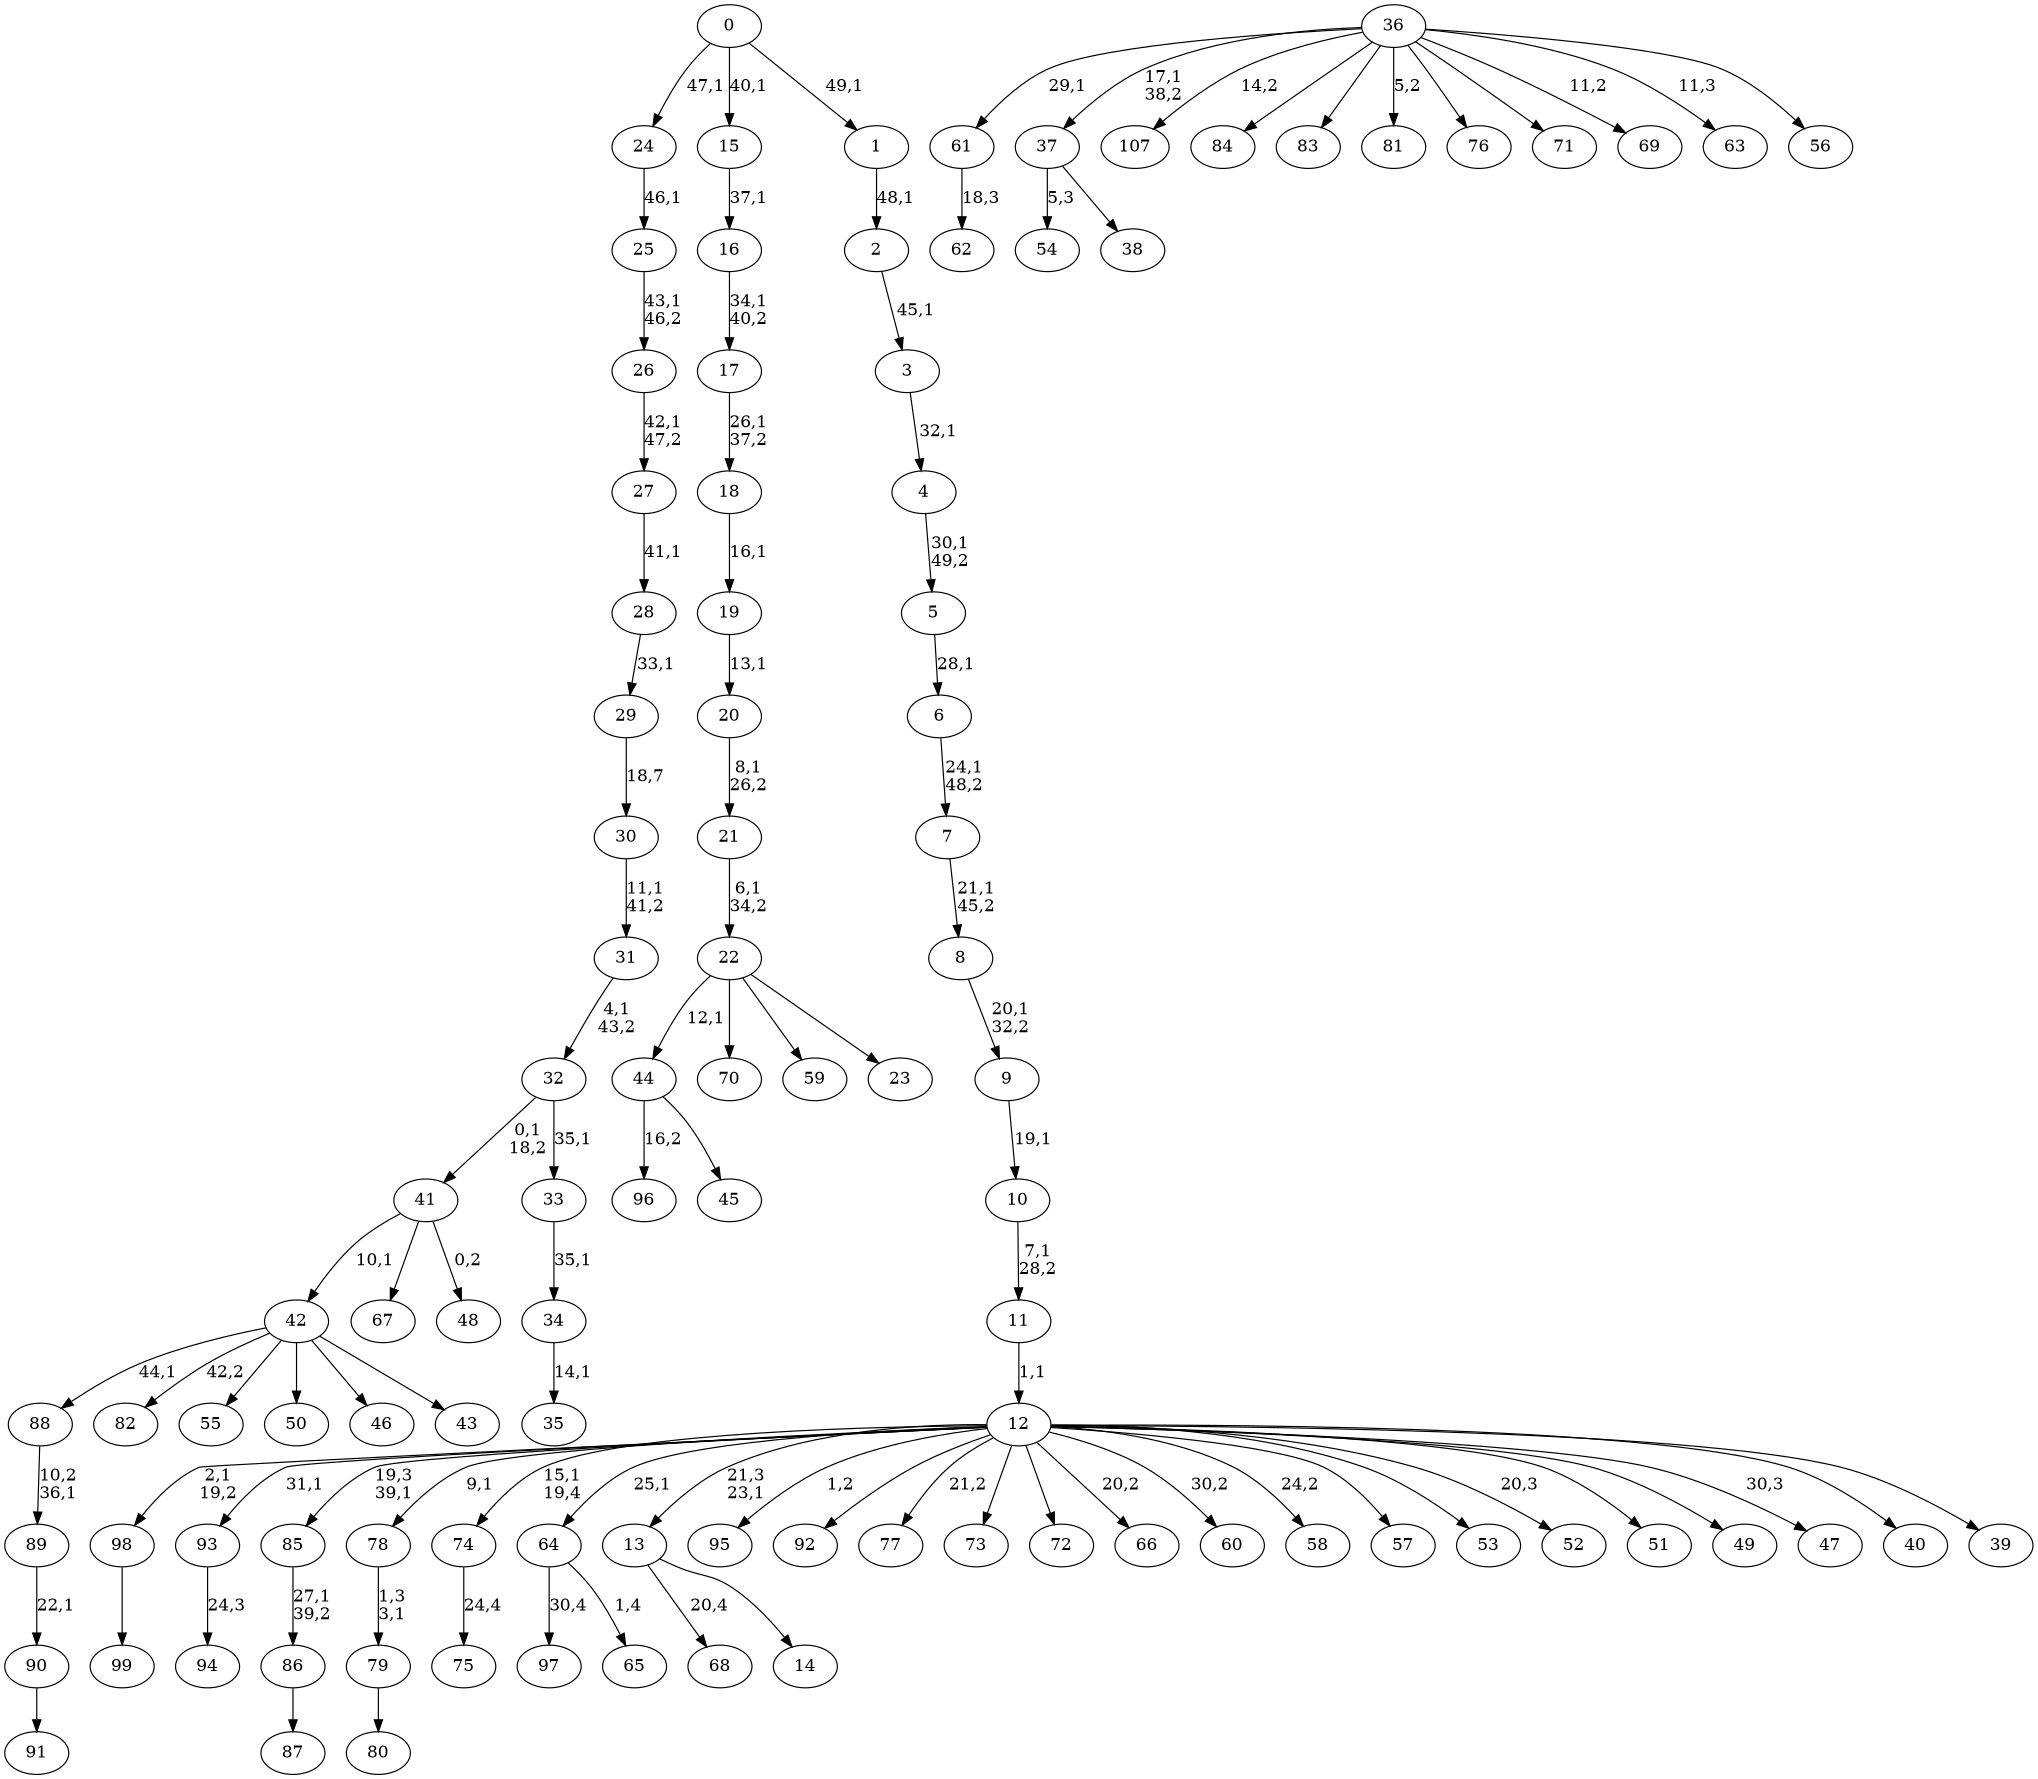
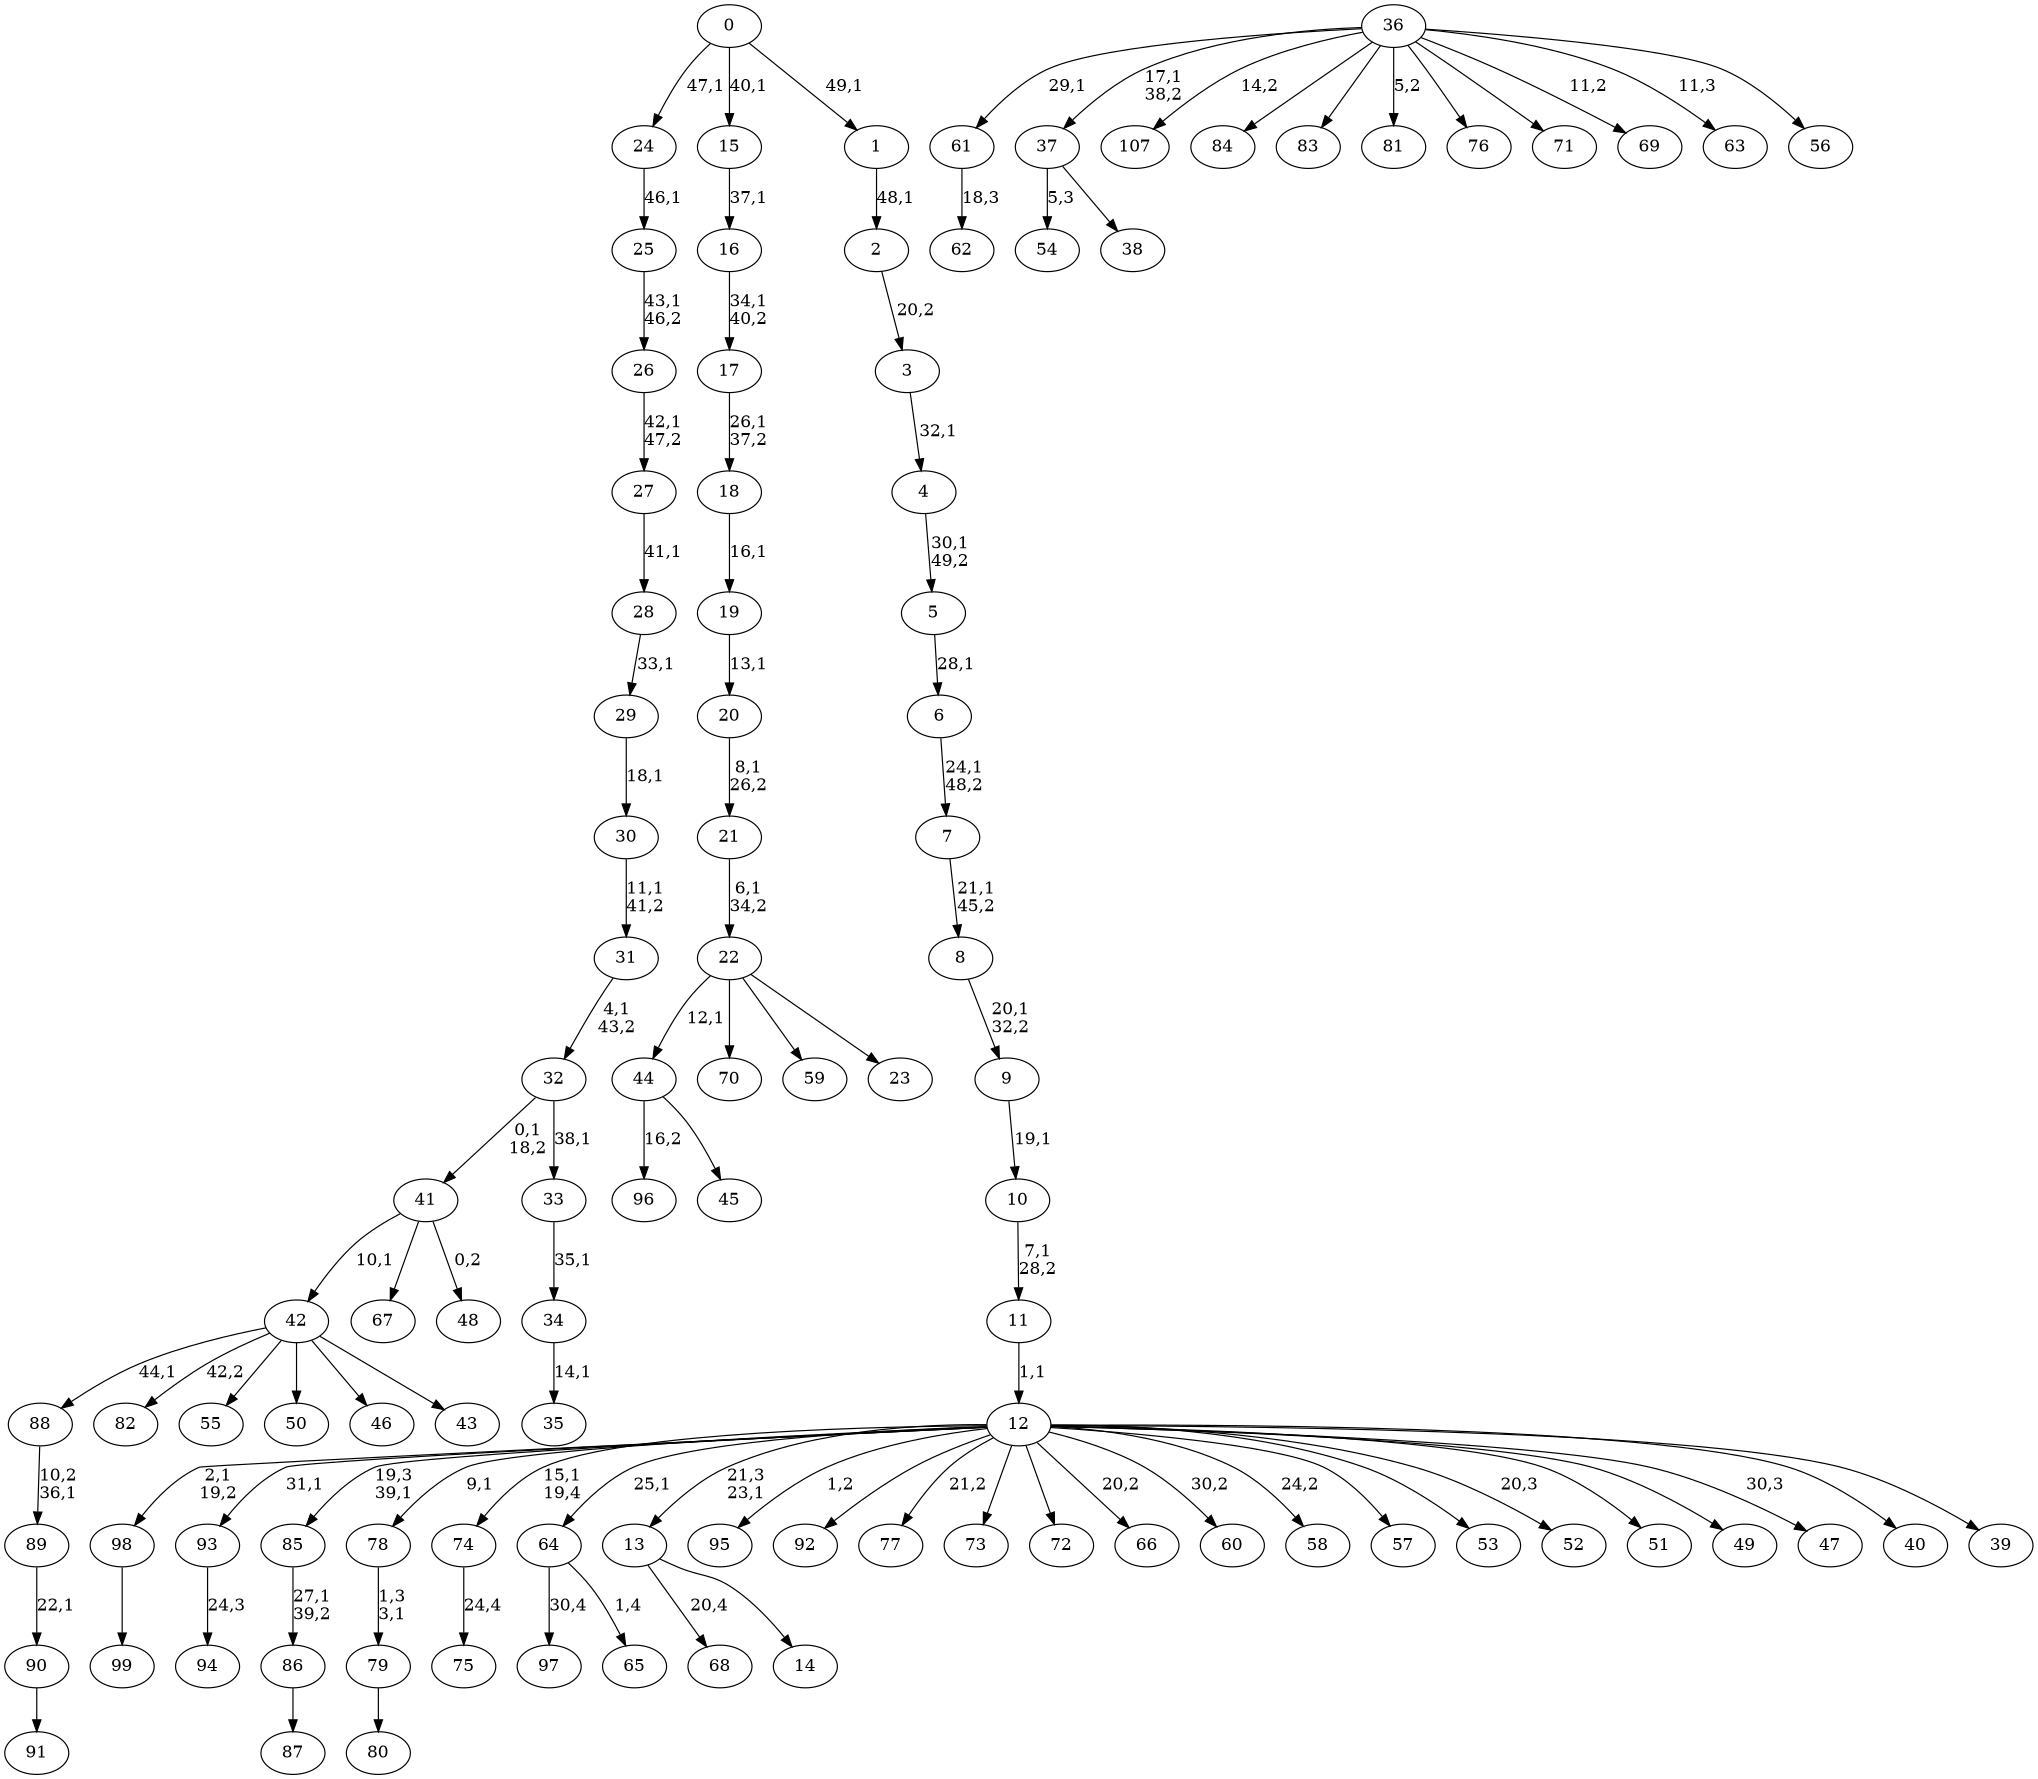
(916, 311) -> (916, 311)
(645, 777) -> (645, 777)
(573, 1140) -> (573, 1140)
